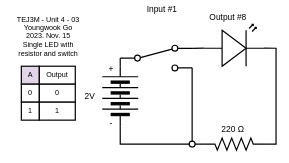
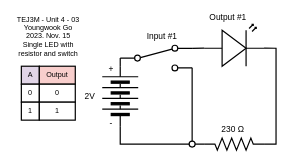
(162, 9) -> (162, 36)
(228, 17) -> (228, 17)
(57, 75) -> (57, 75)
(234, 129) -> (234, 129)
